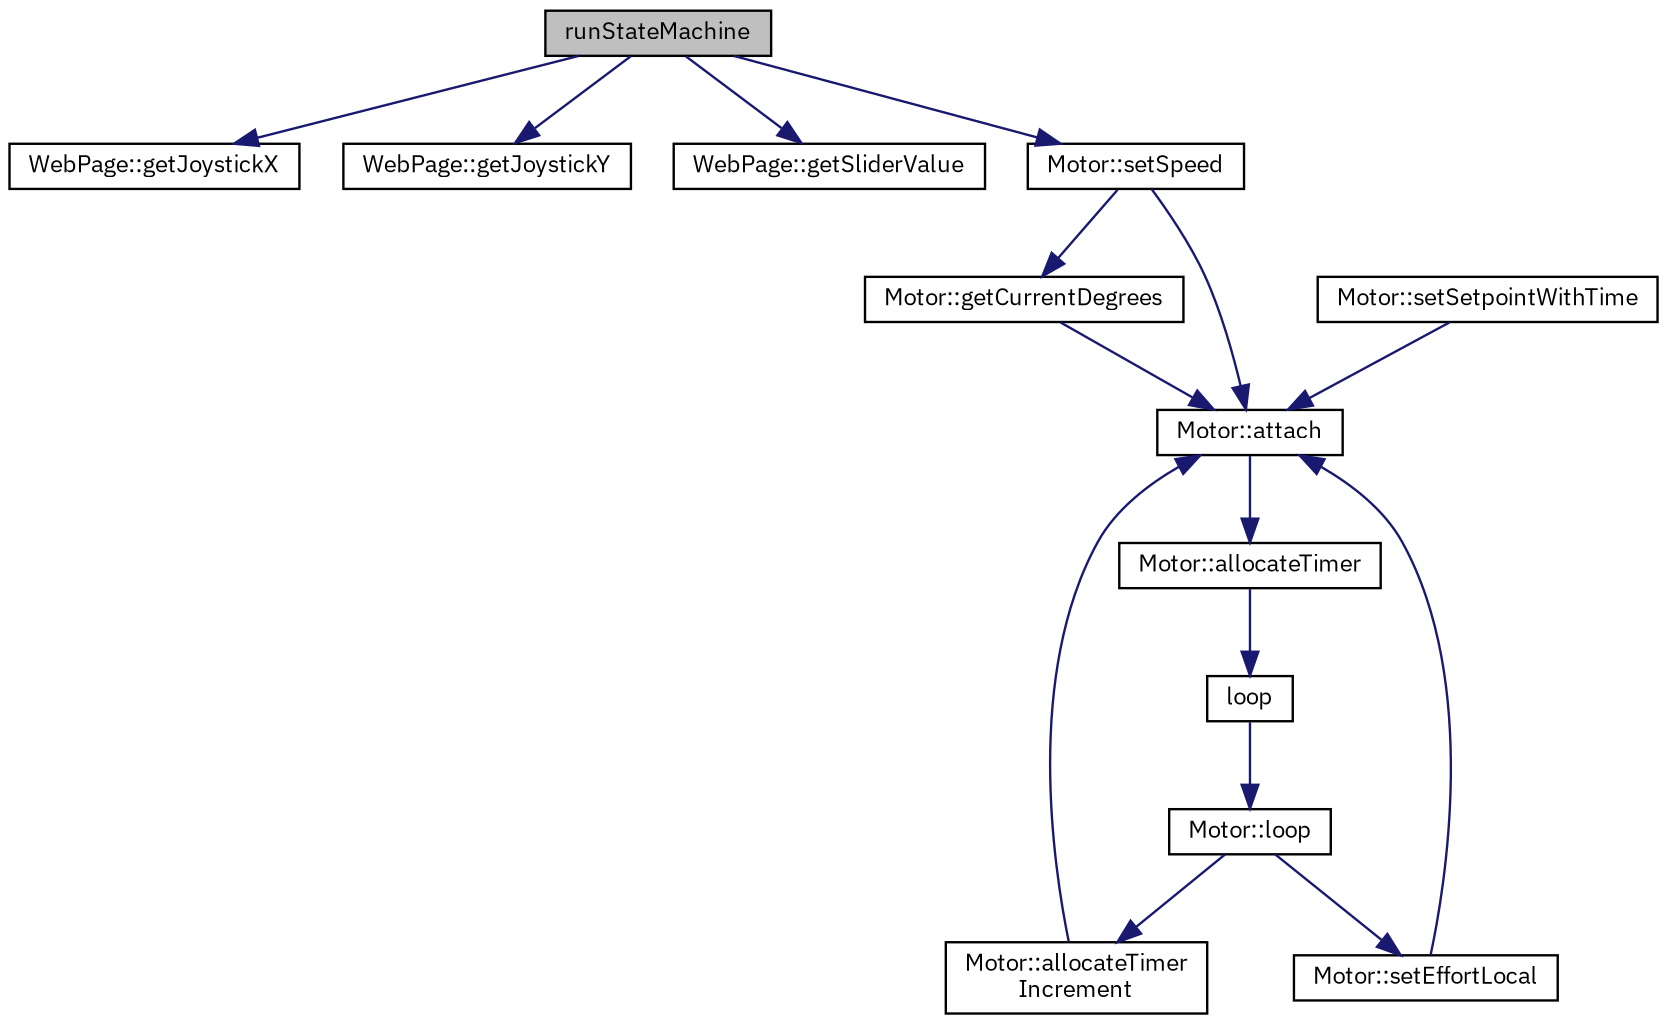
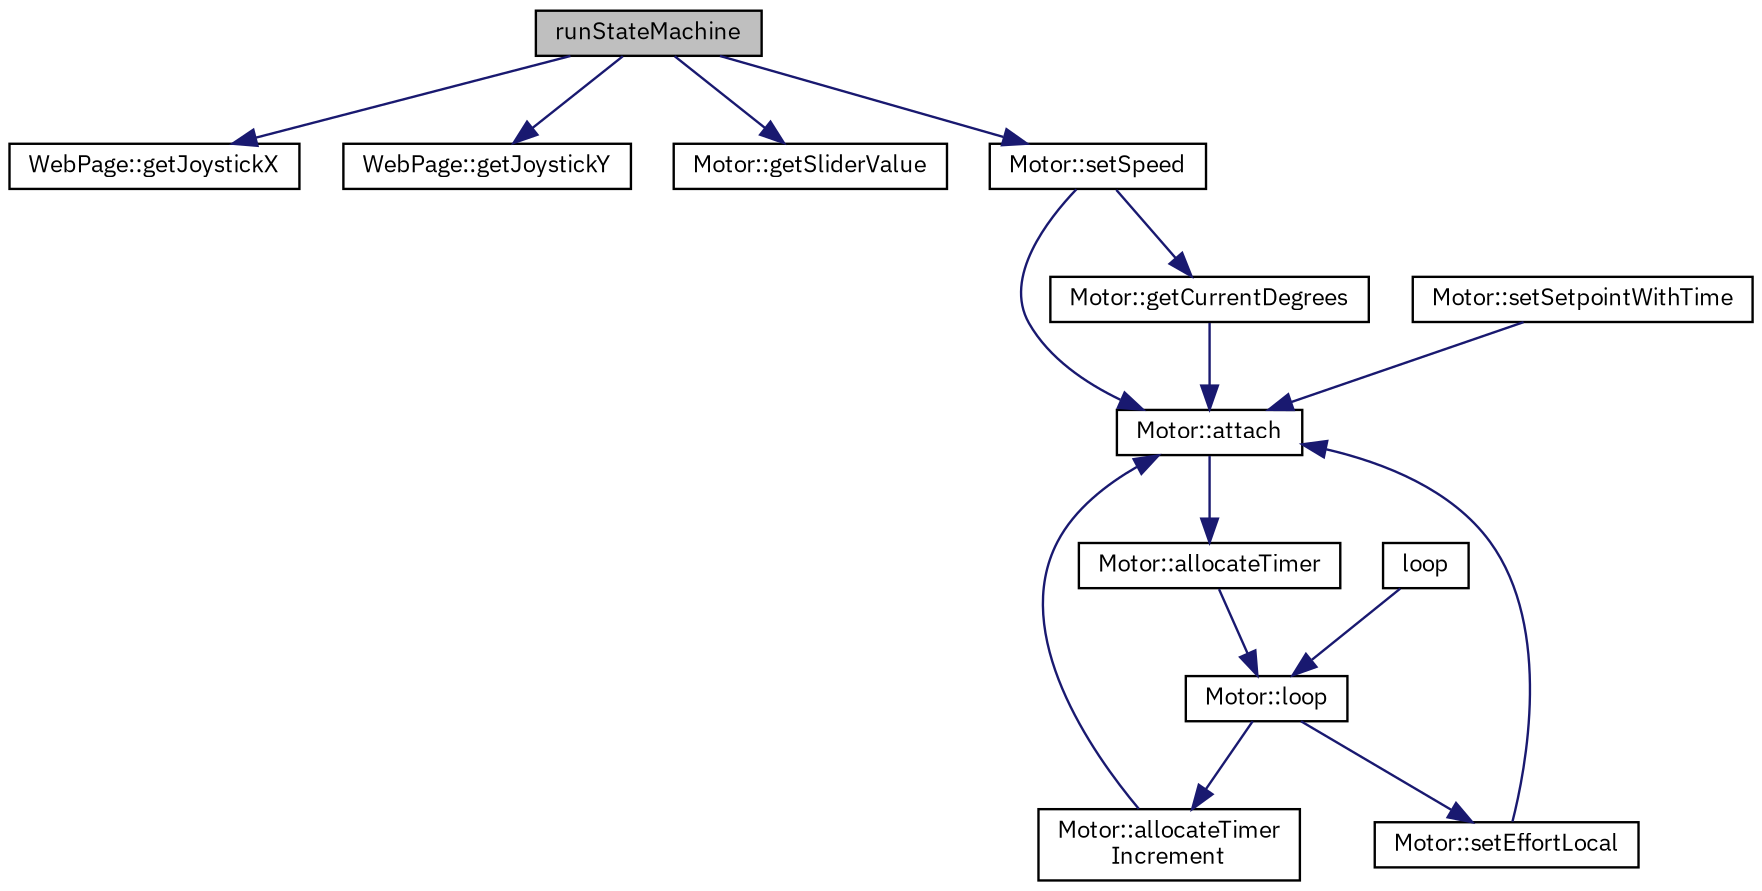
(829, 166) -> (810, 166)
(1250, 620) -> (1233, 621)
